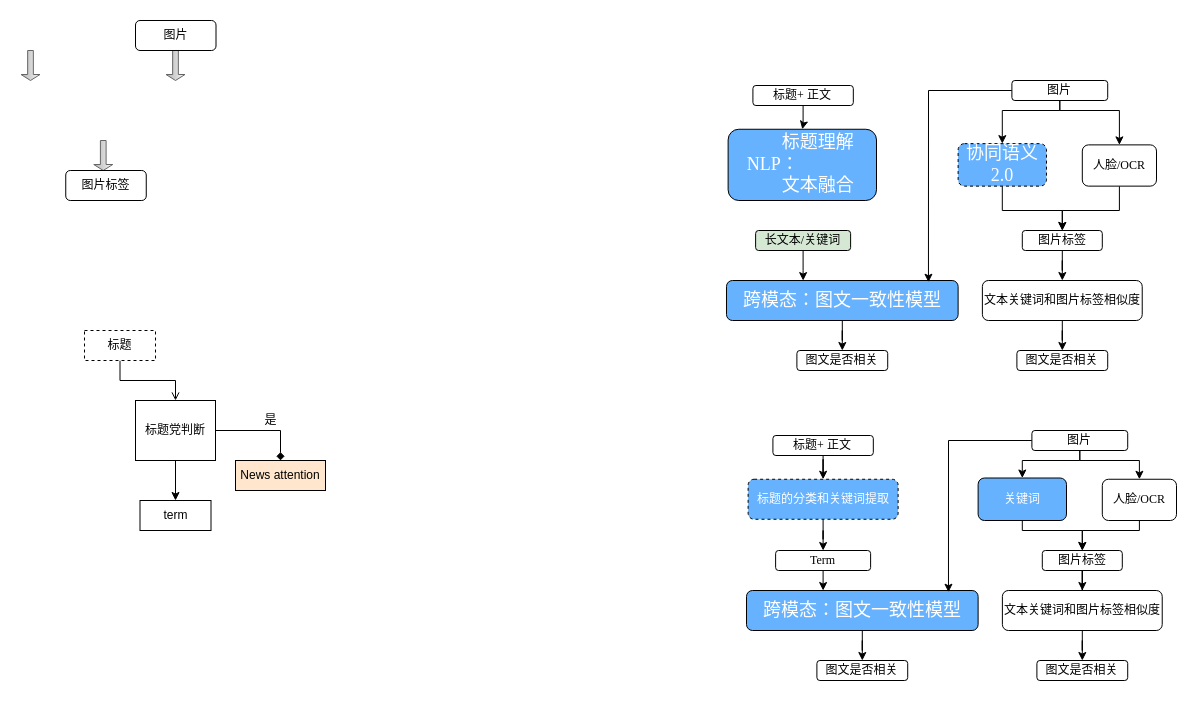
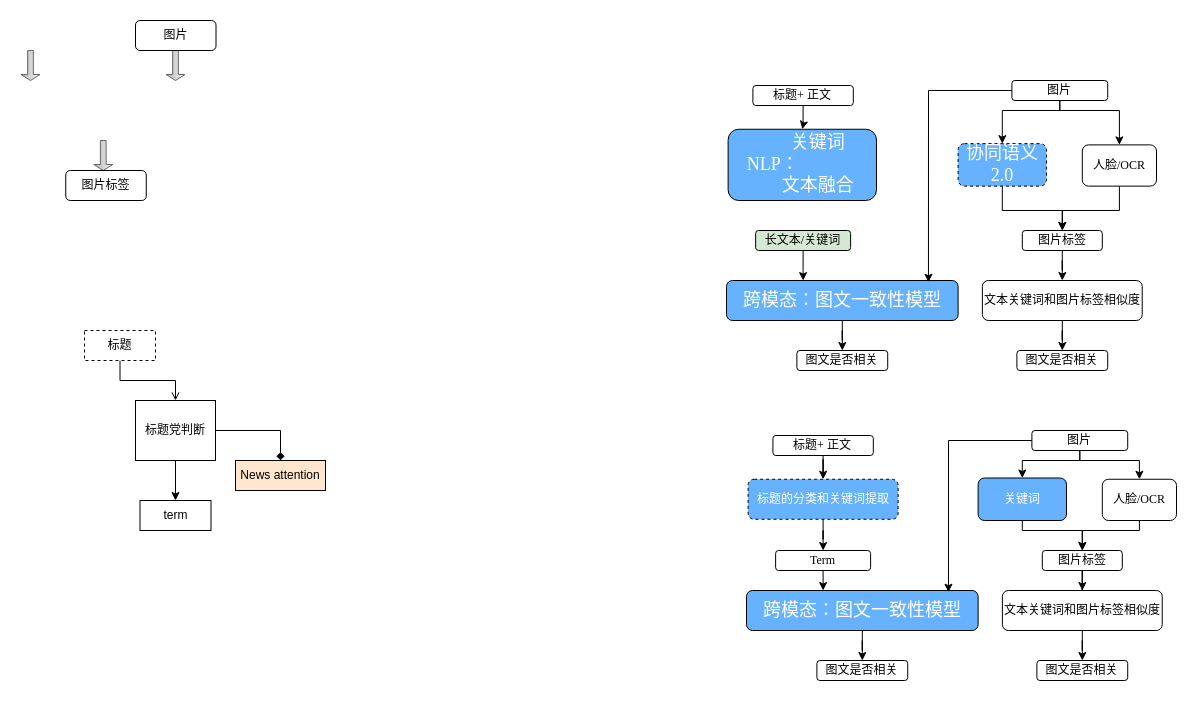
(803, 165) -> (803, 165)
(271, 421) -> none
